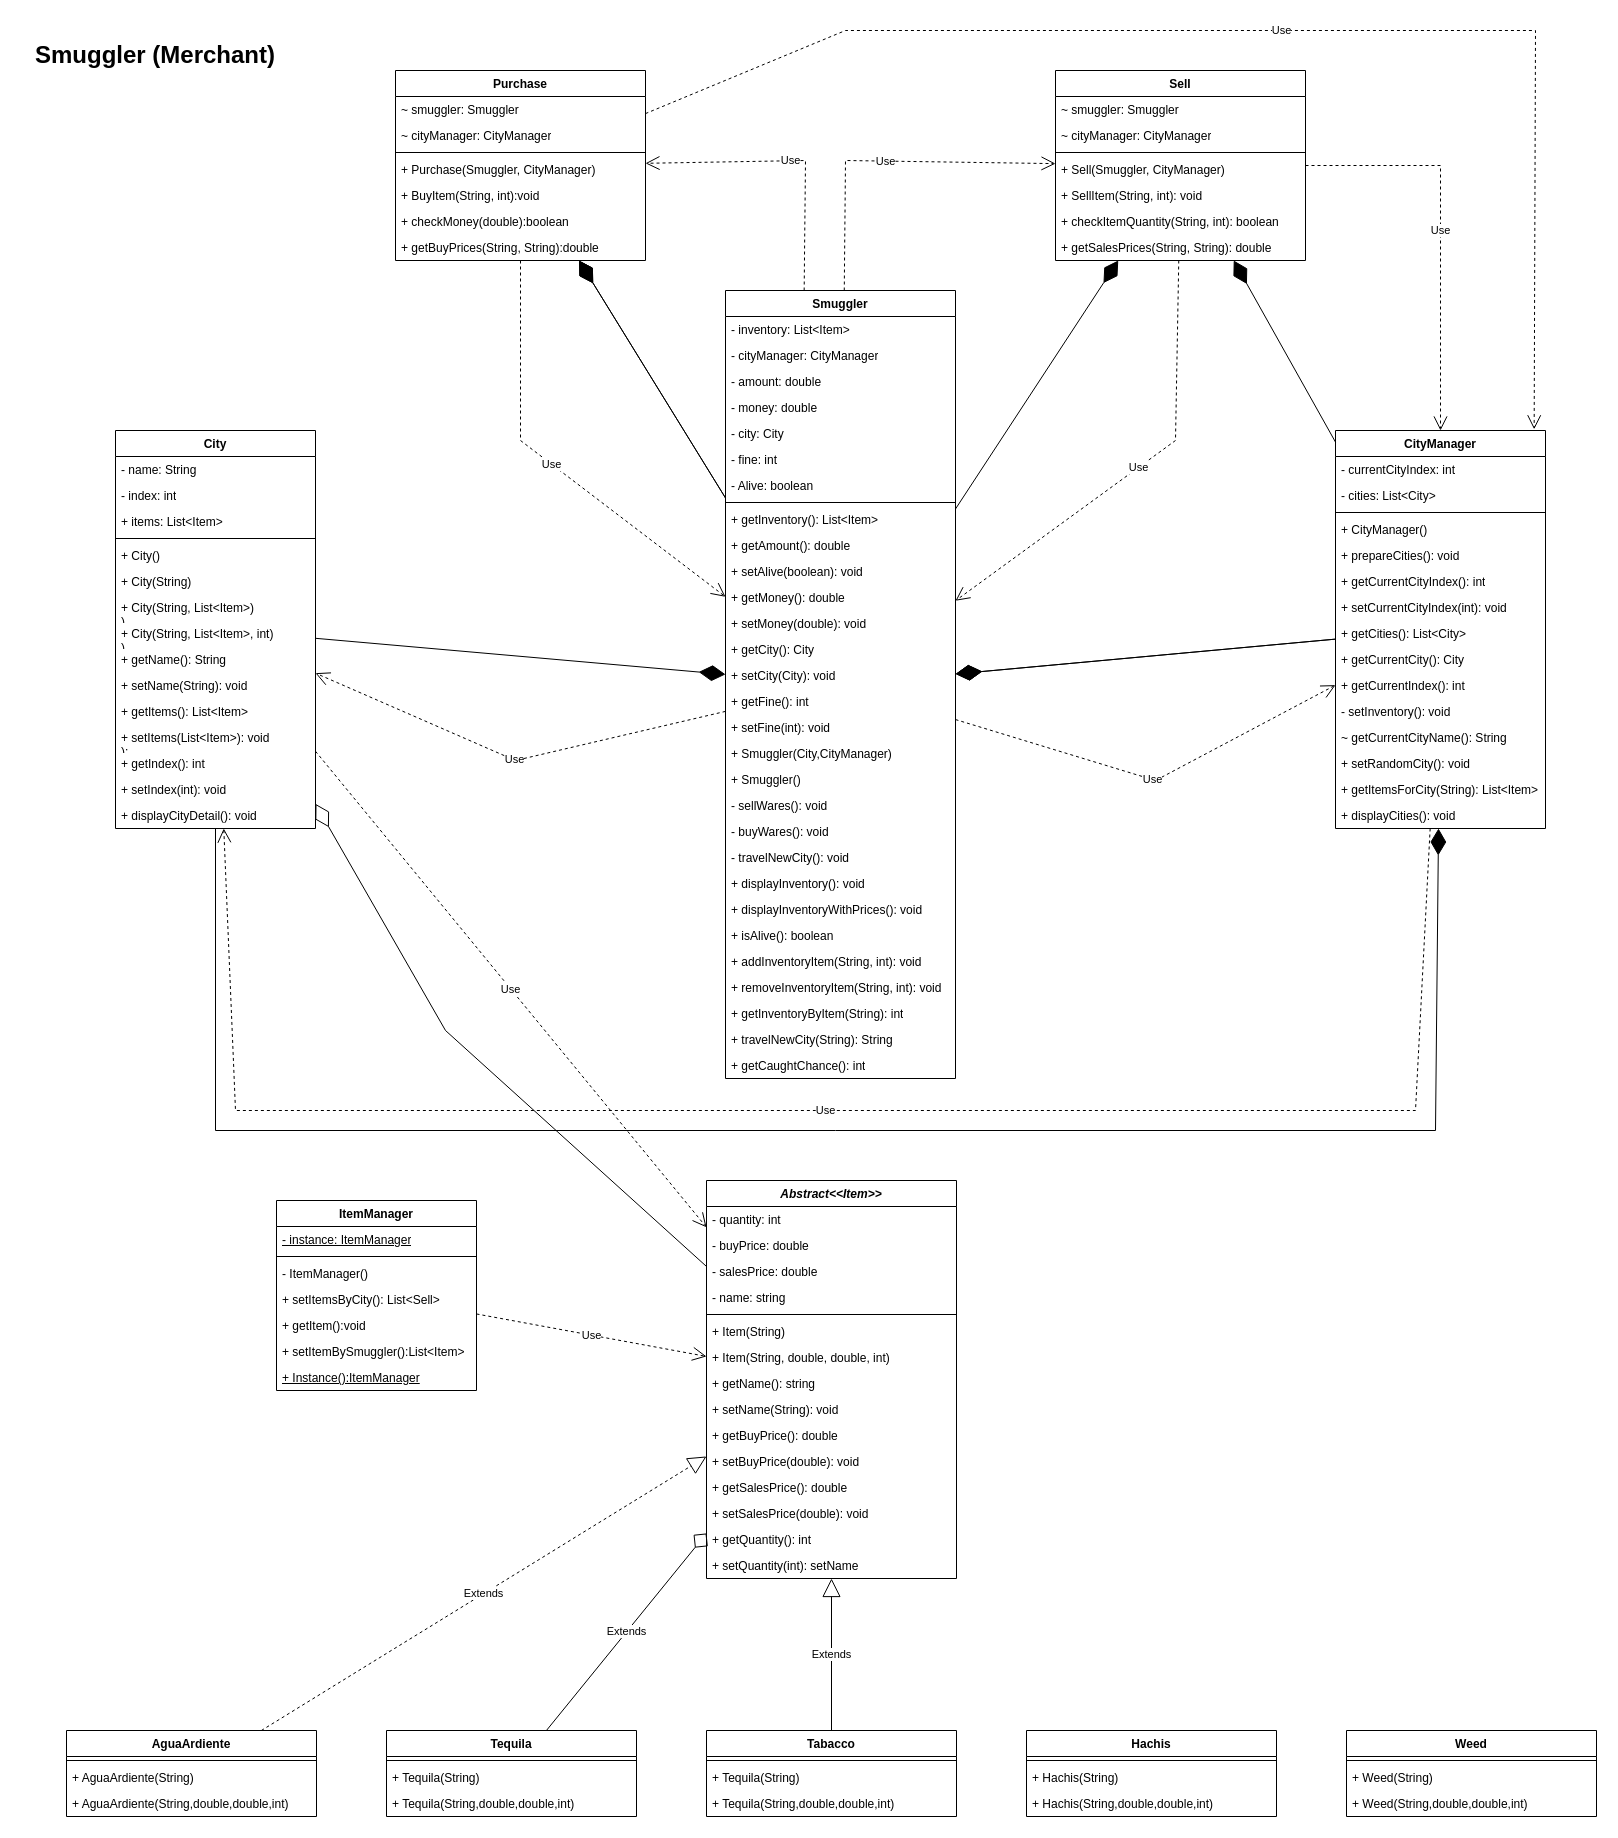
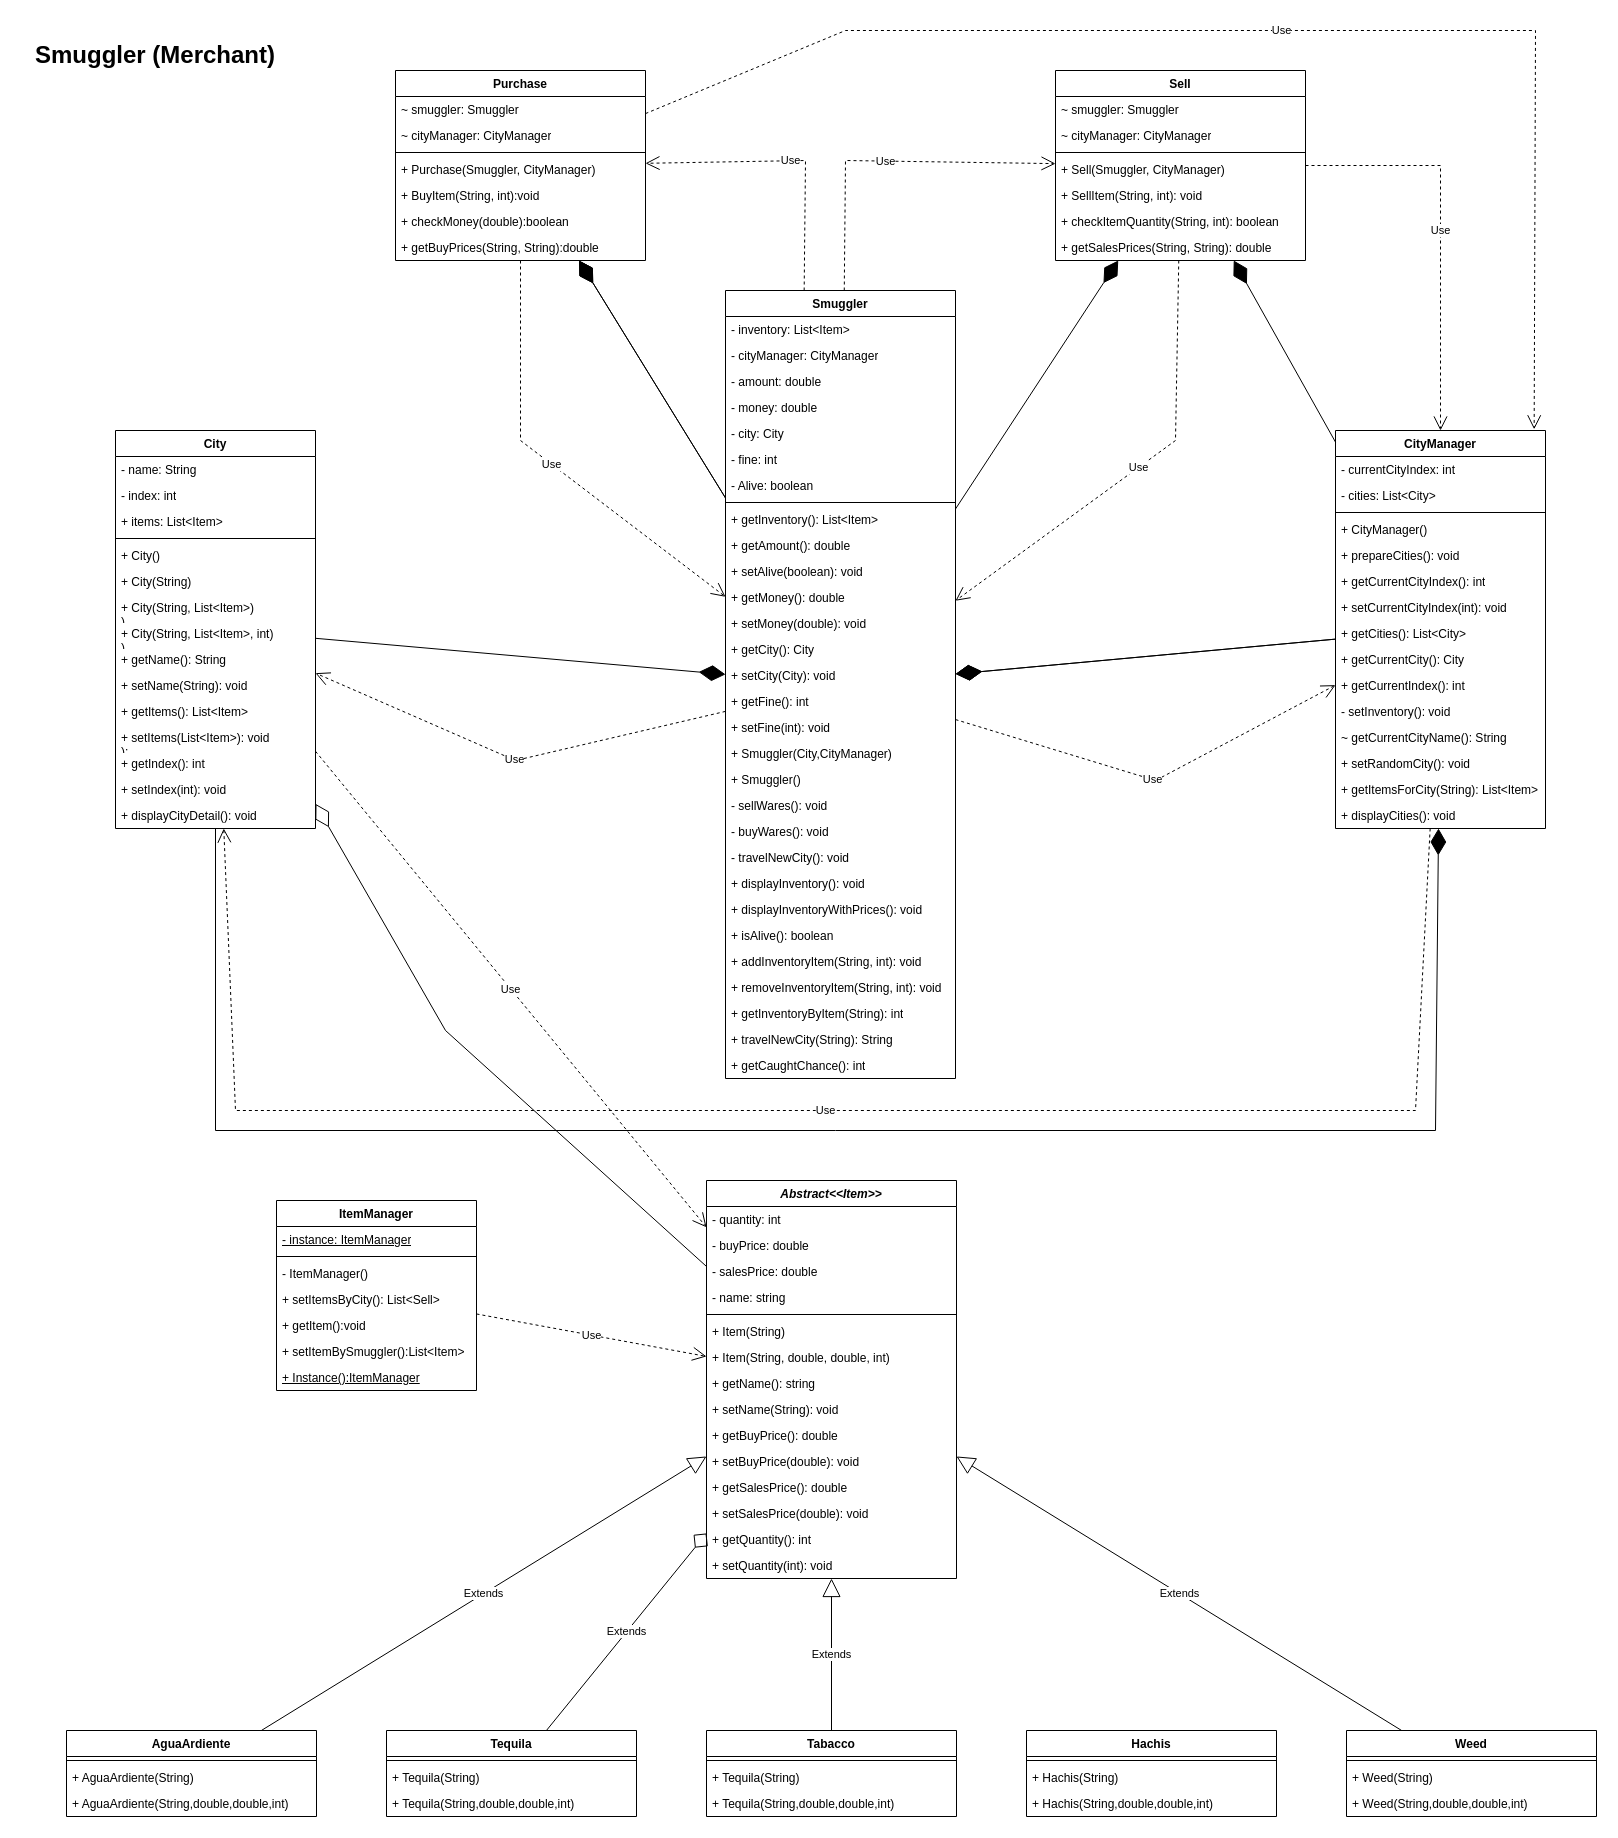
(795, 1567) -> (784, 1567)
none -> (1187, 1598)
(367, 1665) -> (367, 1665)
